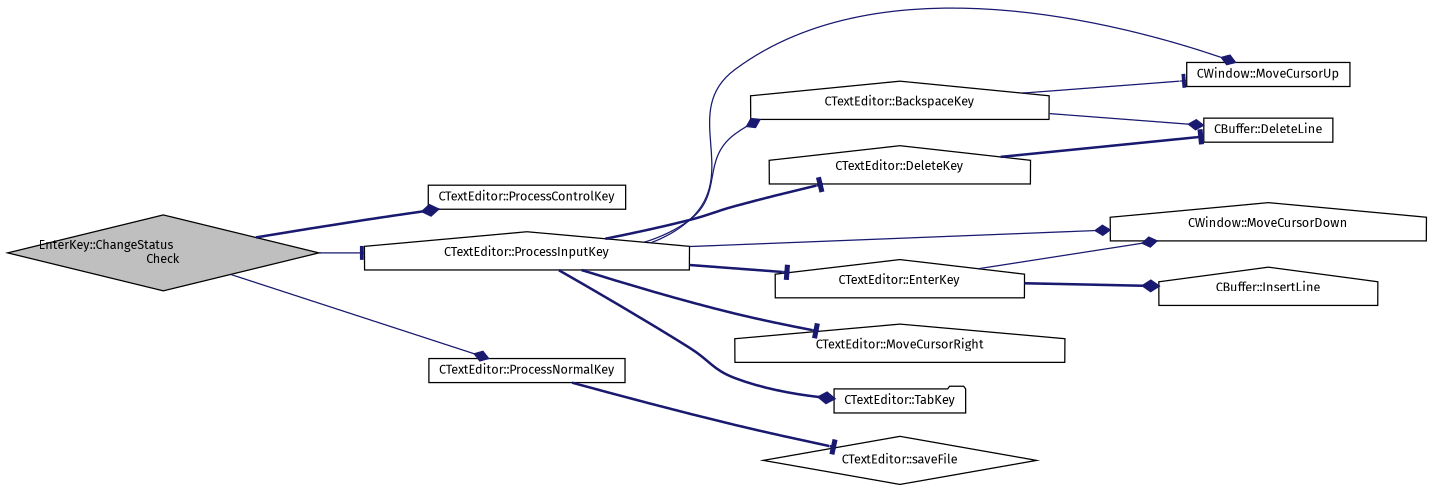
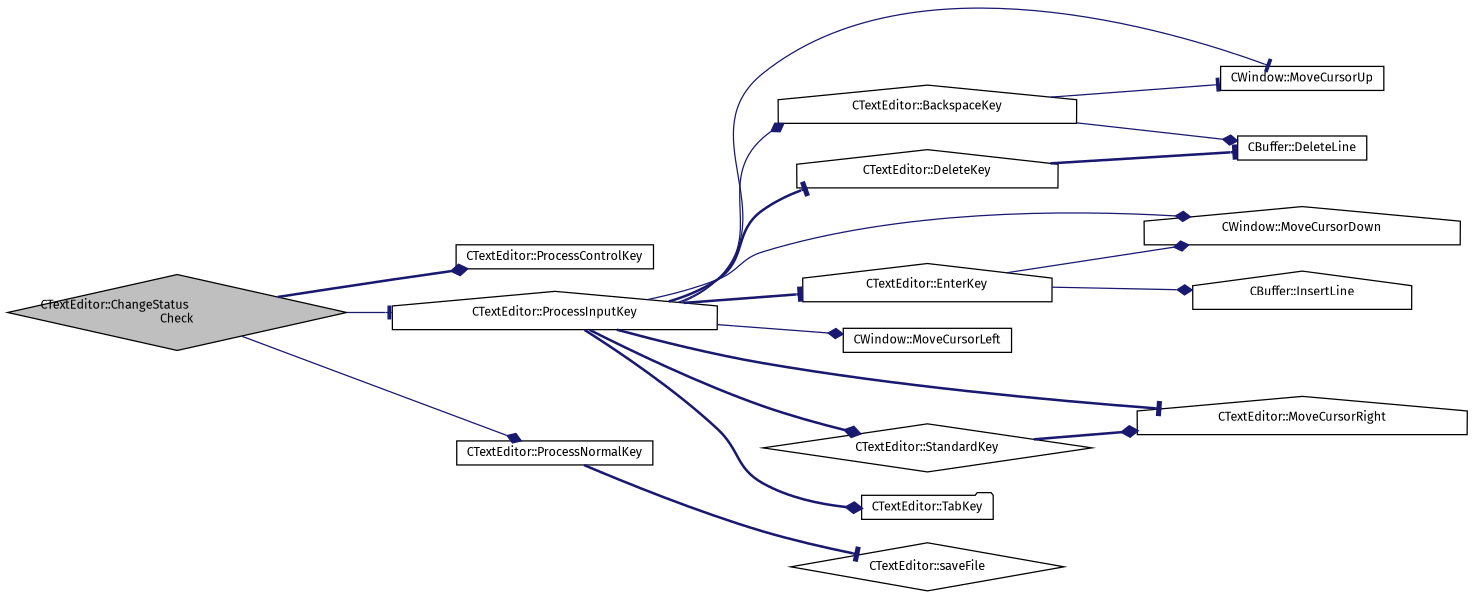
(870, 15) -> (878, 20)
(163, 253) -> (177, 312)
(1084, 285) -> (1114, 288)
none -> (927, 340)
none -> (927, 448)
